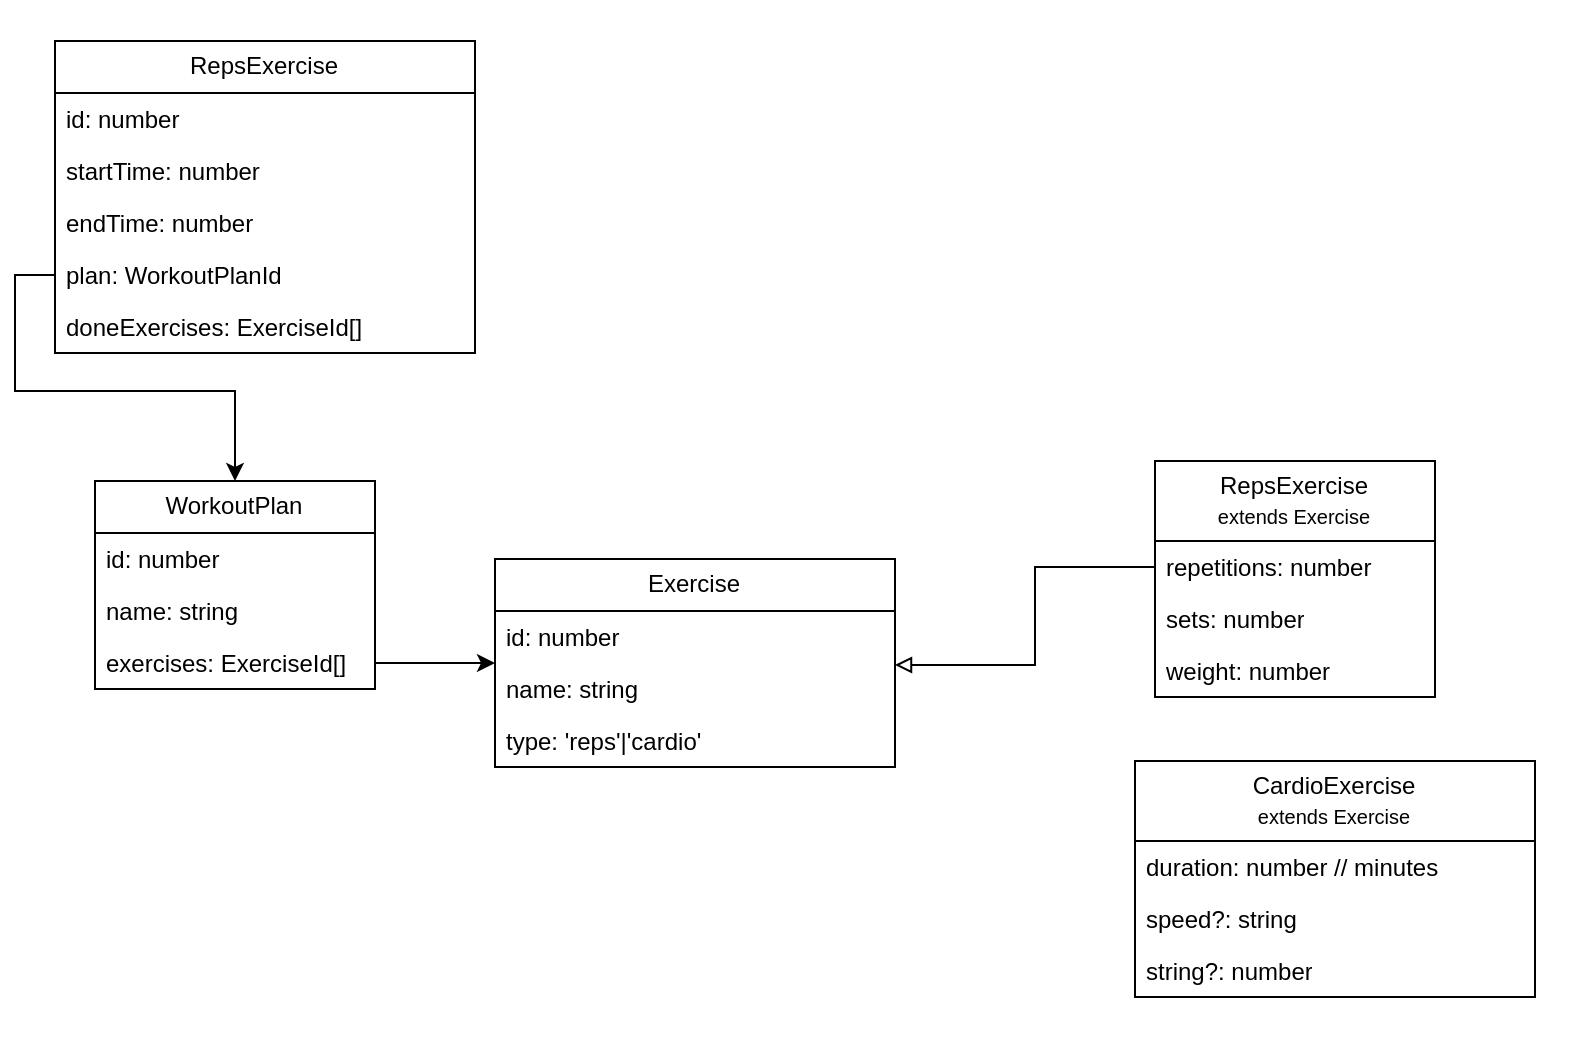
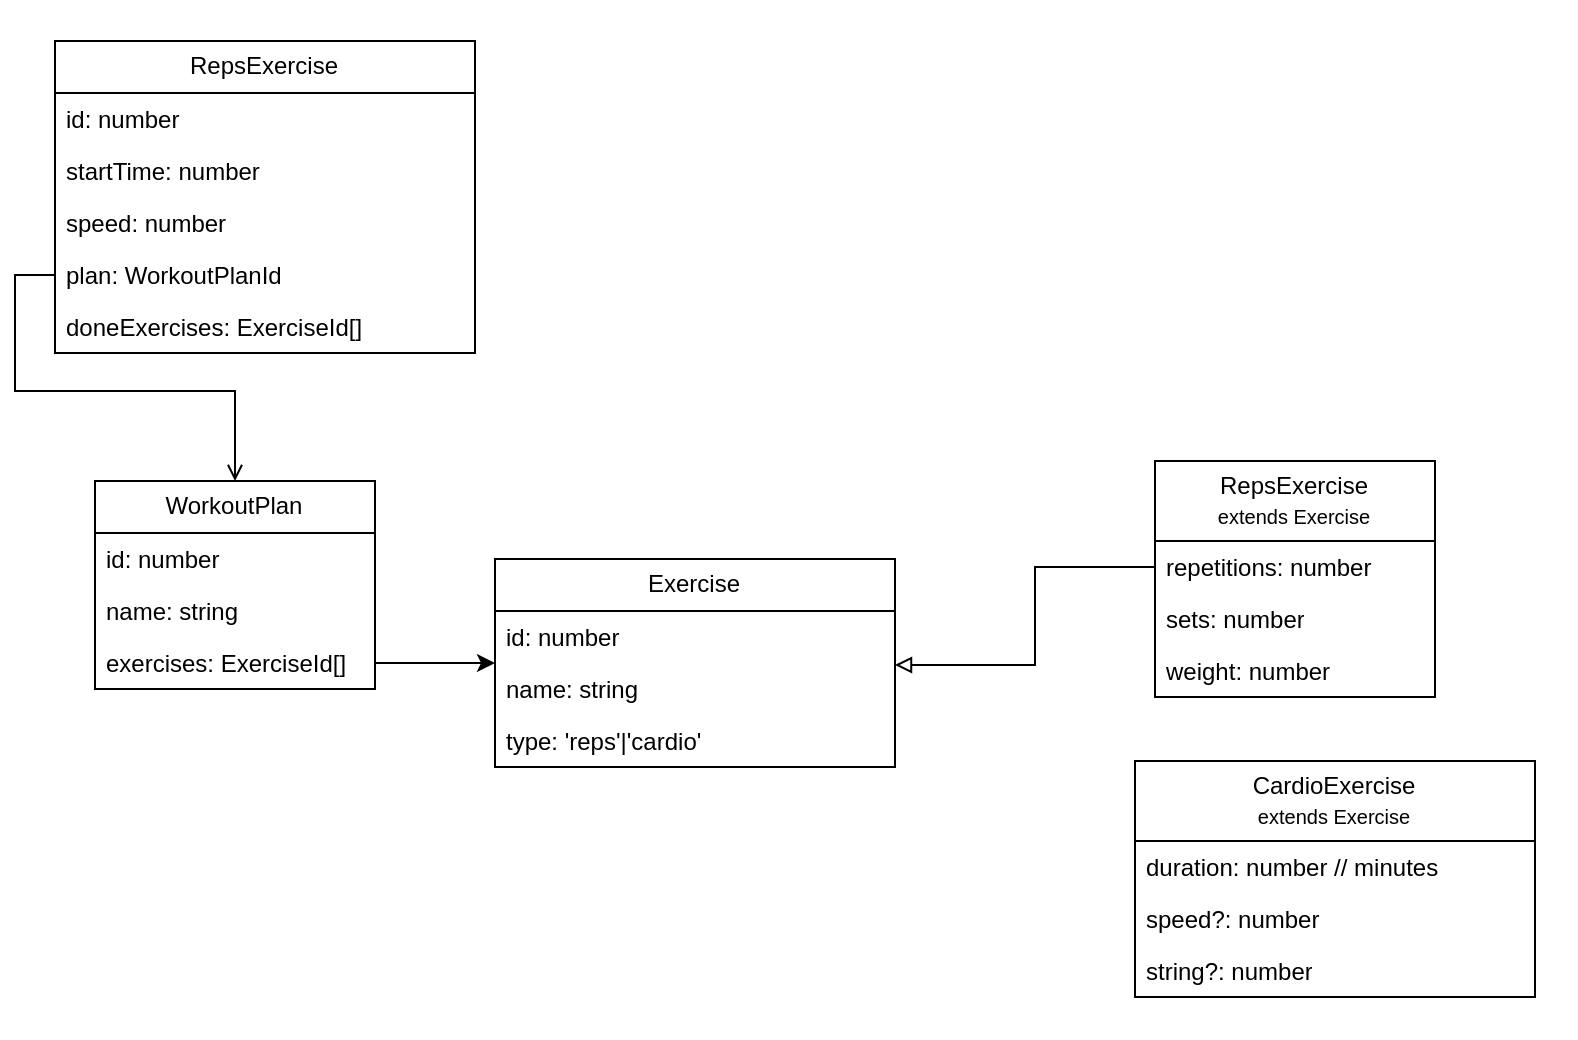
(158, 225) -> (148, 225)
(235, 466) -> (235, 468)
(1232, 921) -> (1235, 921)
